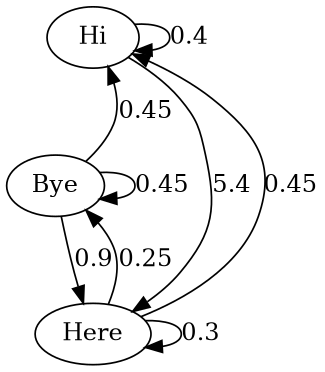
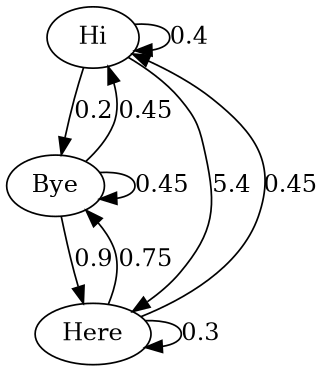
none -> (73, 102)
(146, 260) -> (146, 260)
